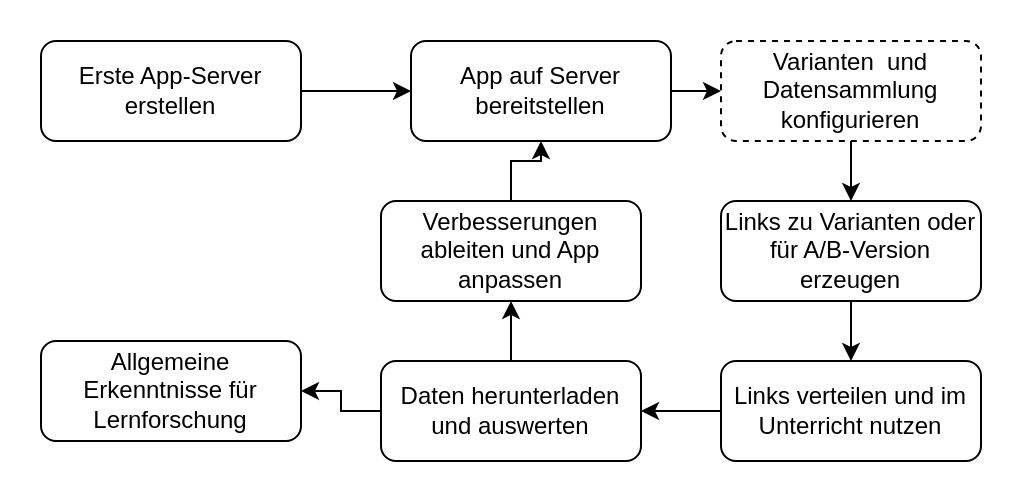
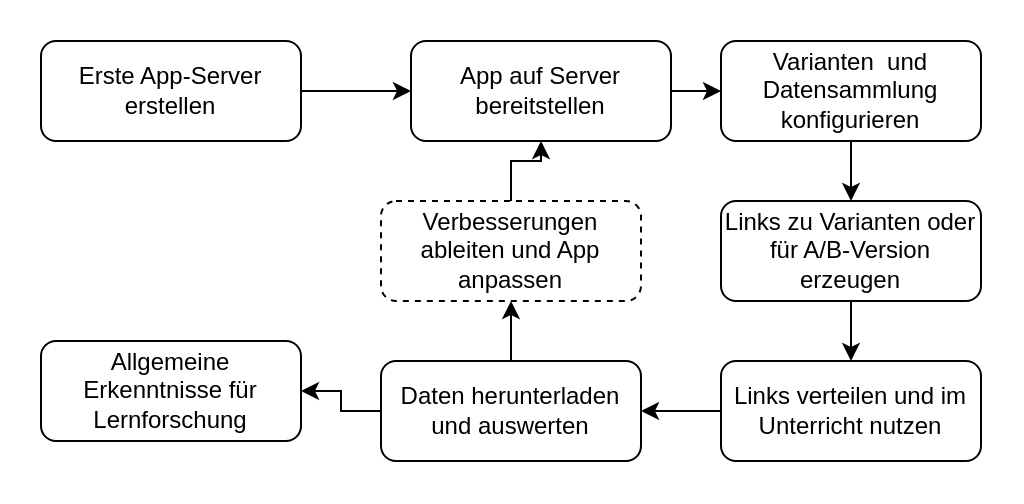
(851, 91) -> (851, 91)
(511, 251) -> (511, 251)
